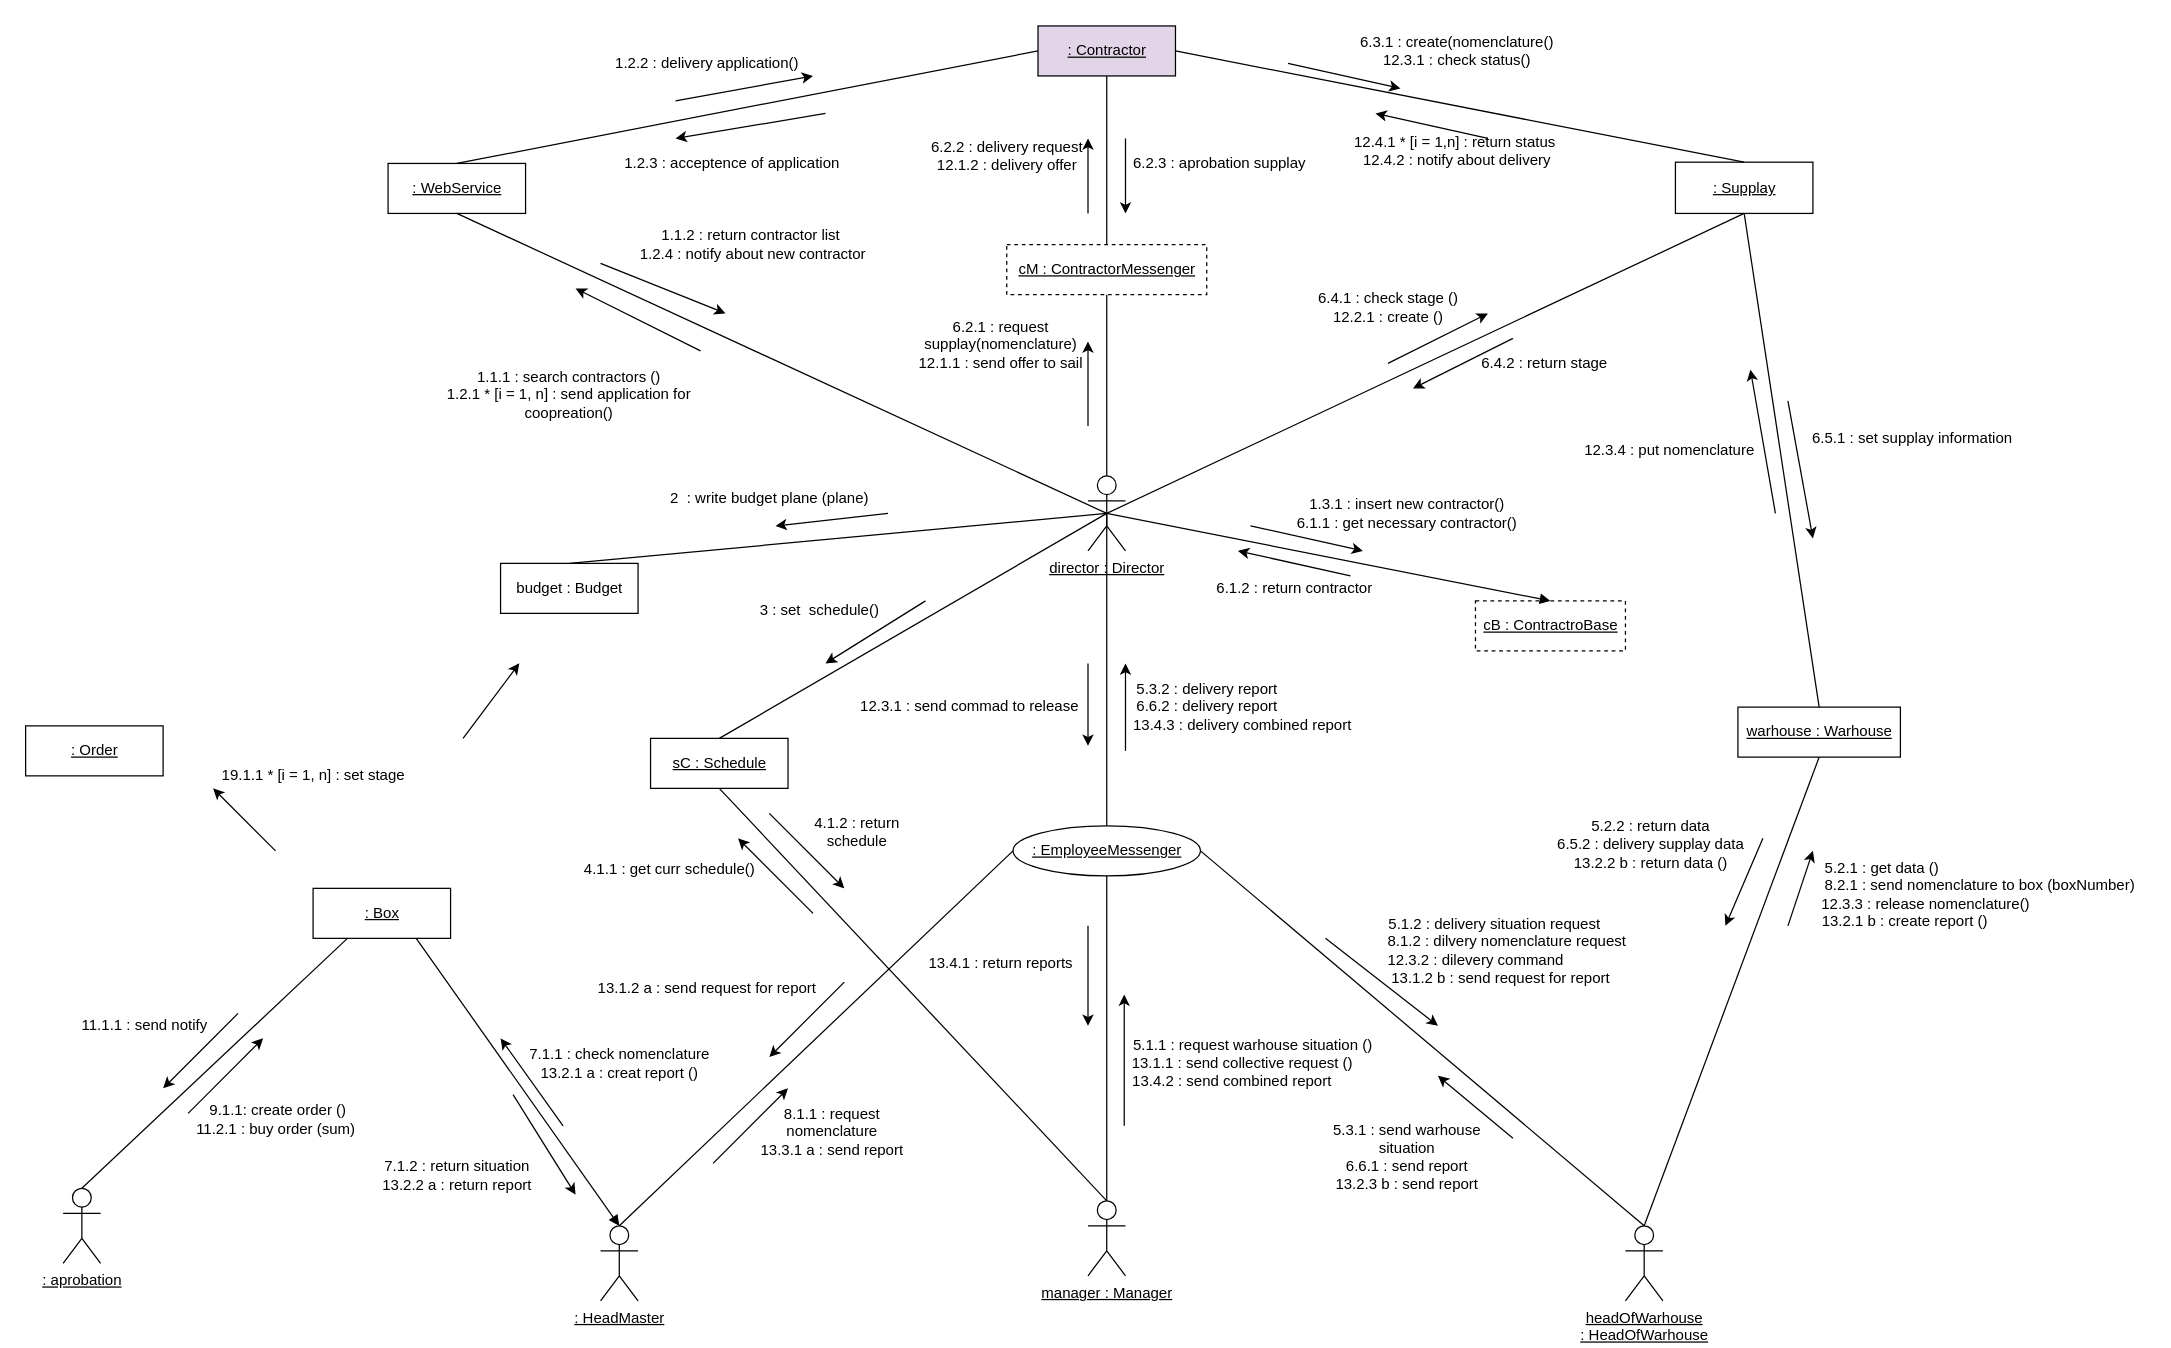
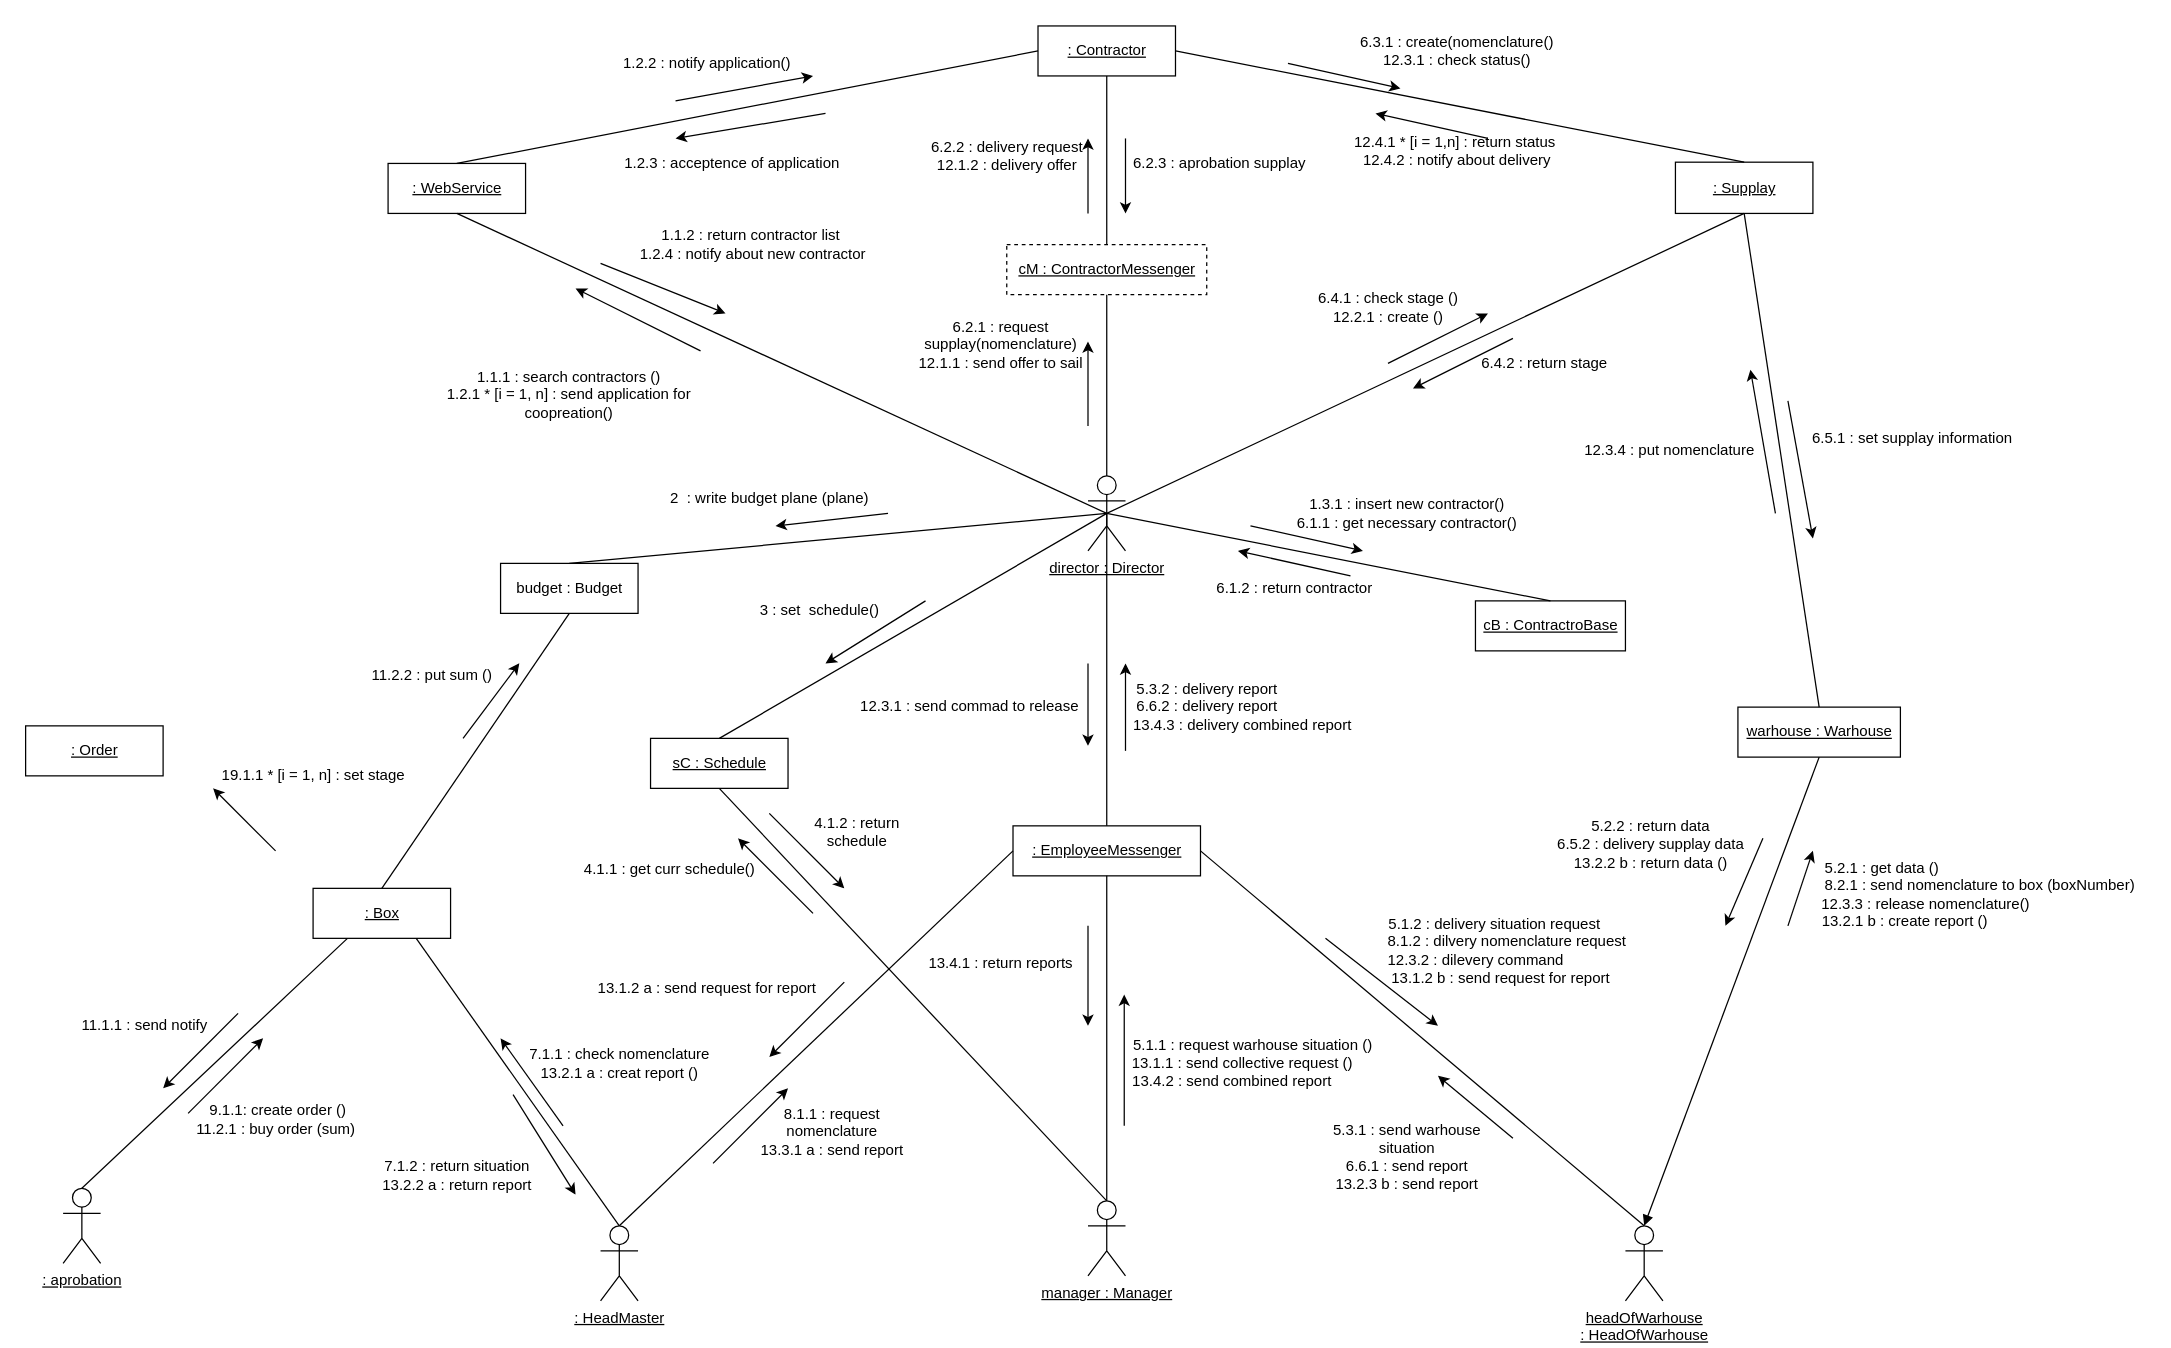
(1107, 51) -> (1107, 51)
(708, 63) -> (708, 63)
(1538, 598) -> (1542, 599)
(1551, 626) -> (1551, 626)
none -> (432, 676)
none -> (476, 751)
(1107, 851) -> (1107, 851)
(612, 1216) -> (615, 1219)
(1647, 1219) -> (1648, 1215)
